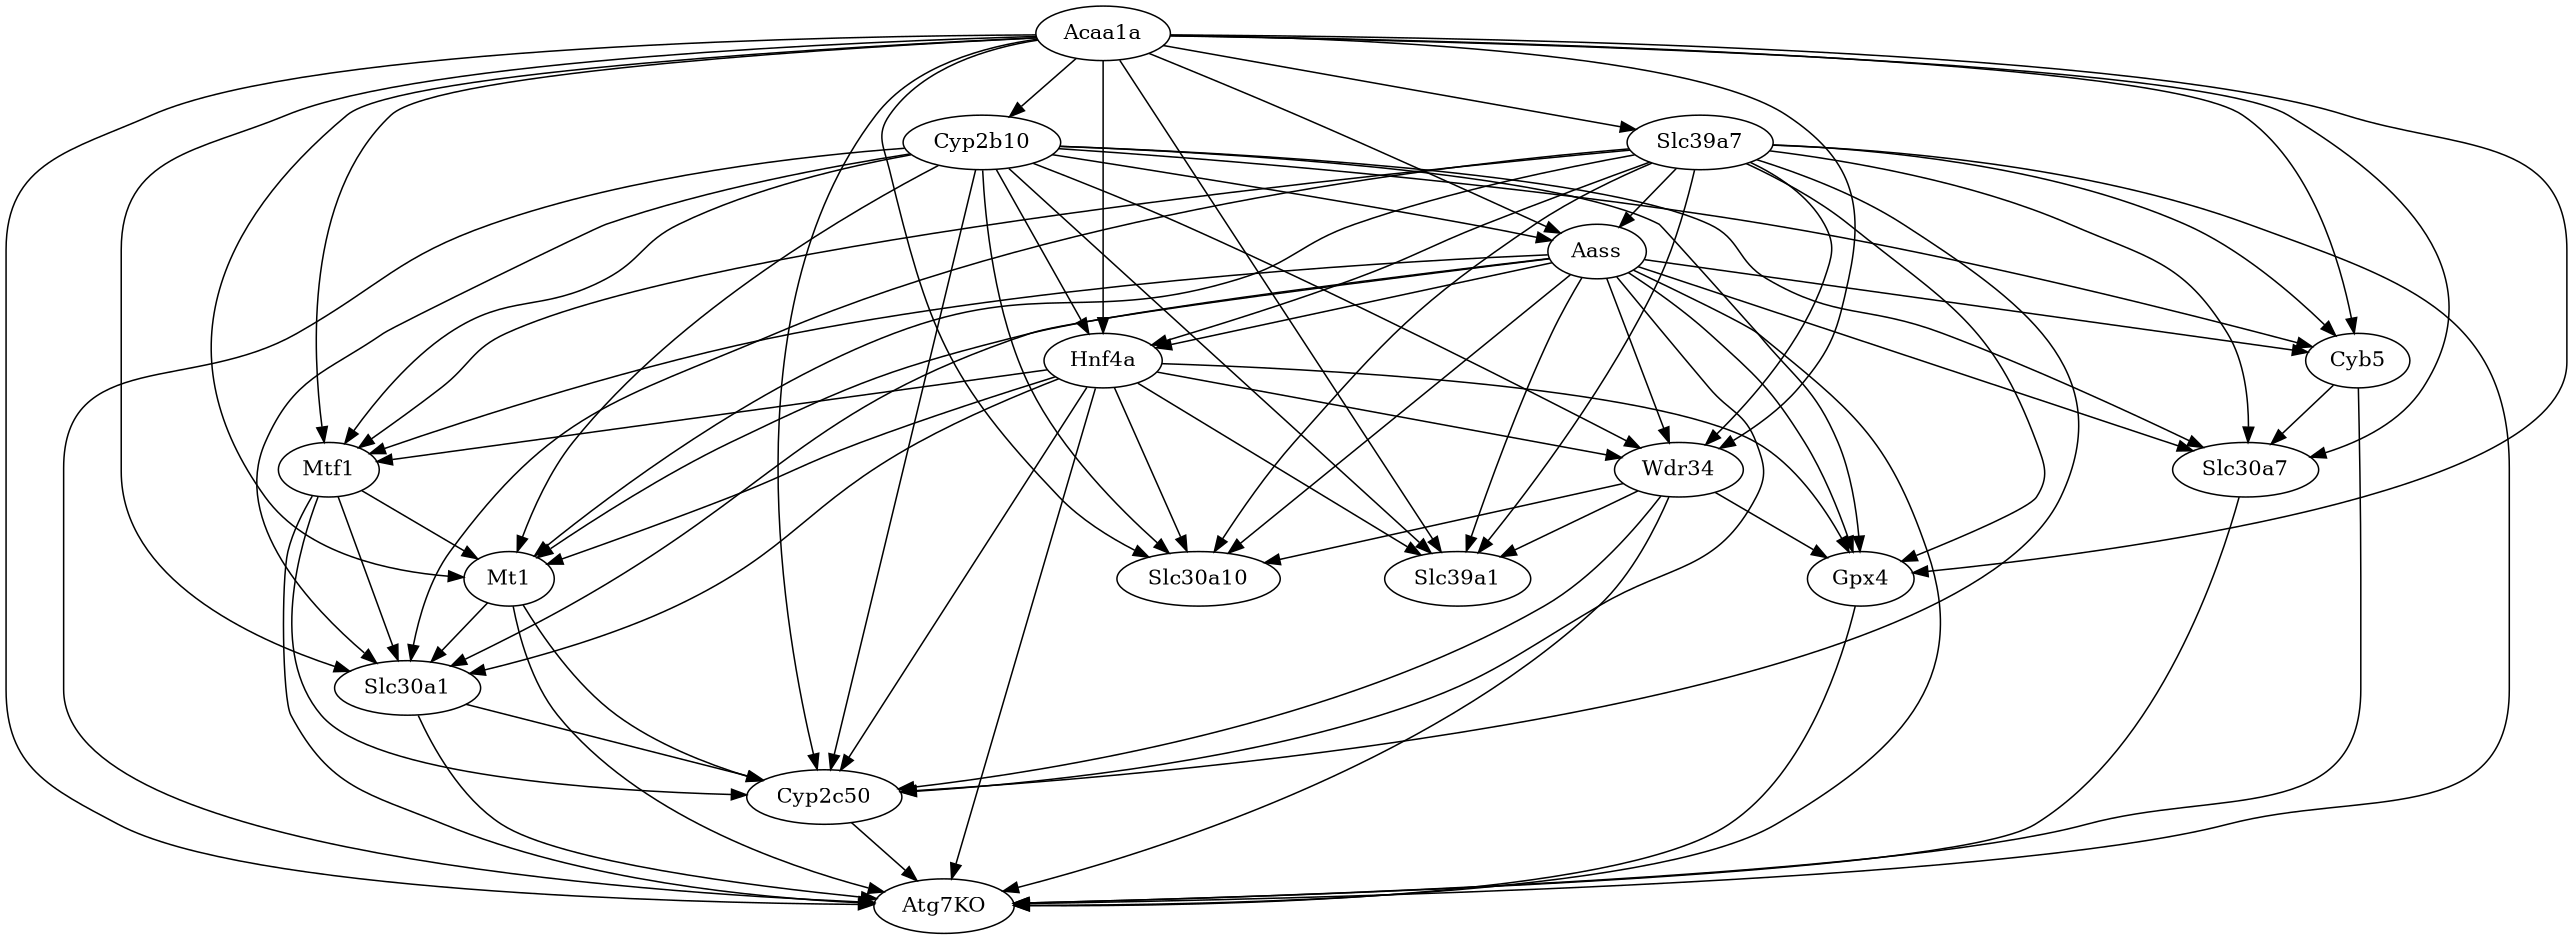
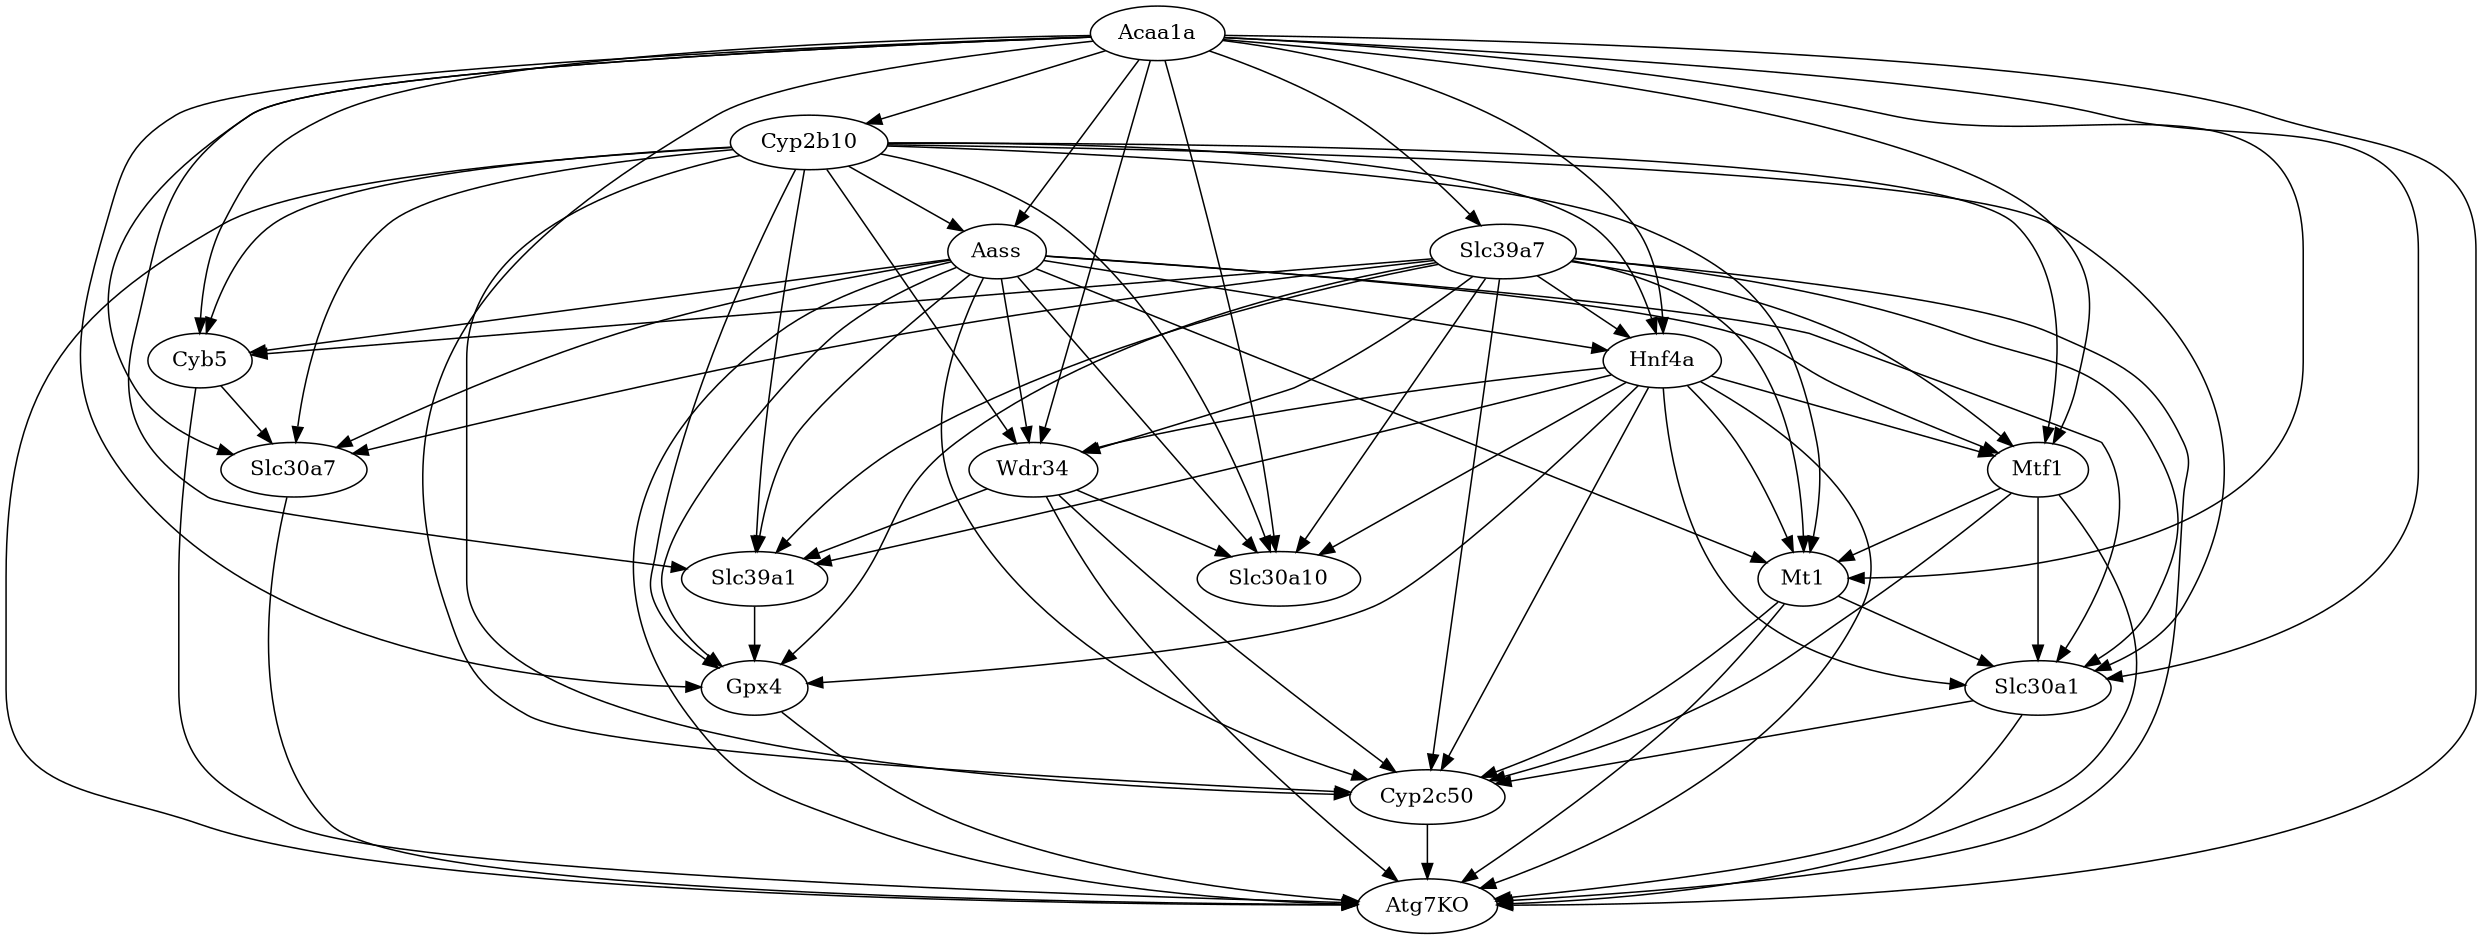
(1653, 192) -> none
(1764, 521) -> (755, 626)
